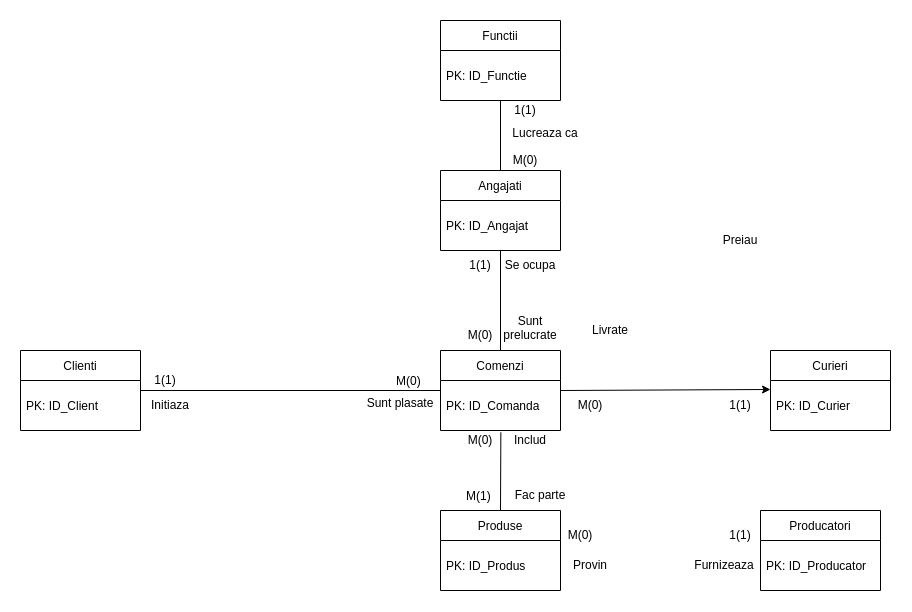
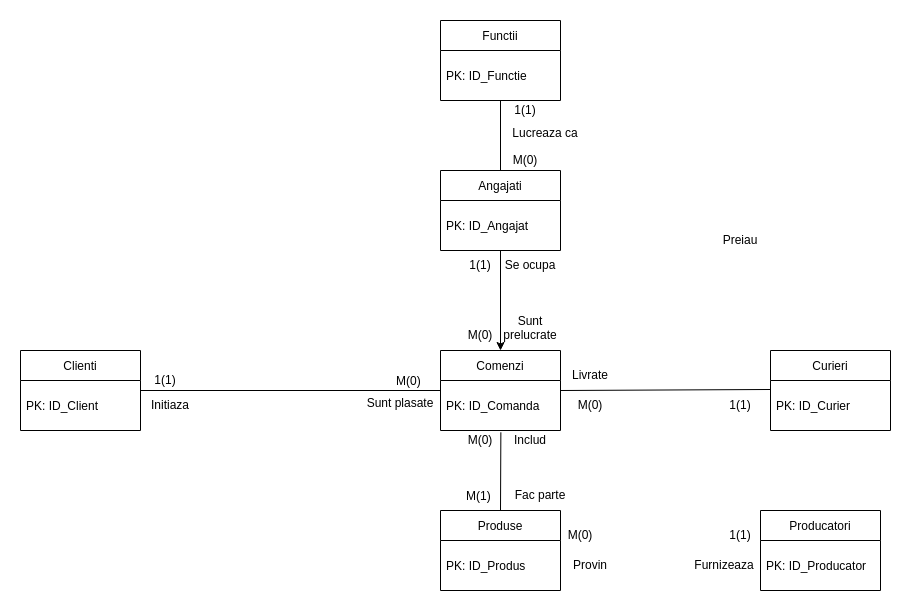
(611, 331) -> (591, 376)
(501, 345) -> (501, 342)
(762, 390) -> (764, 390)
